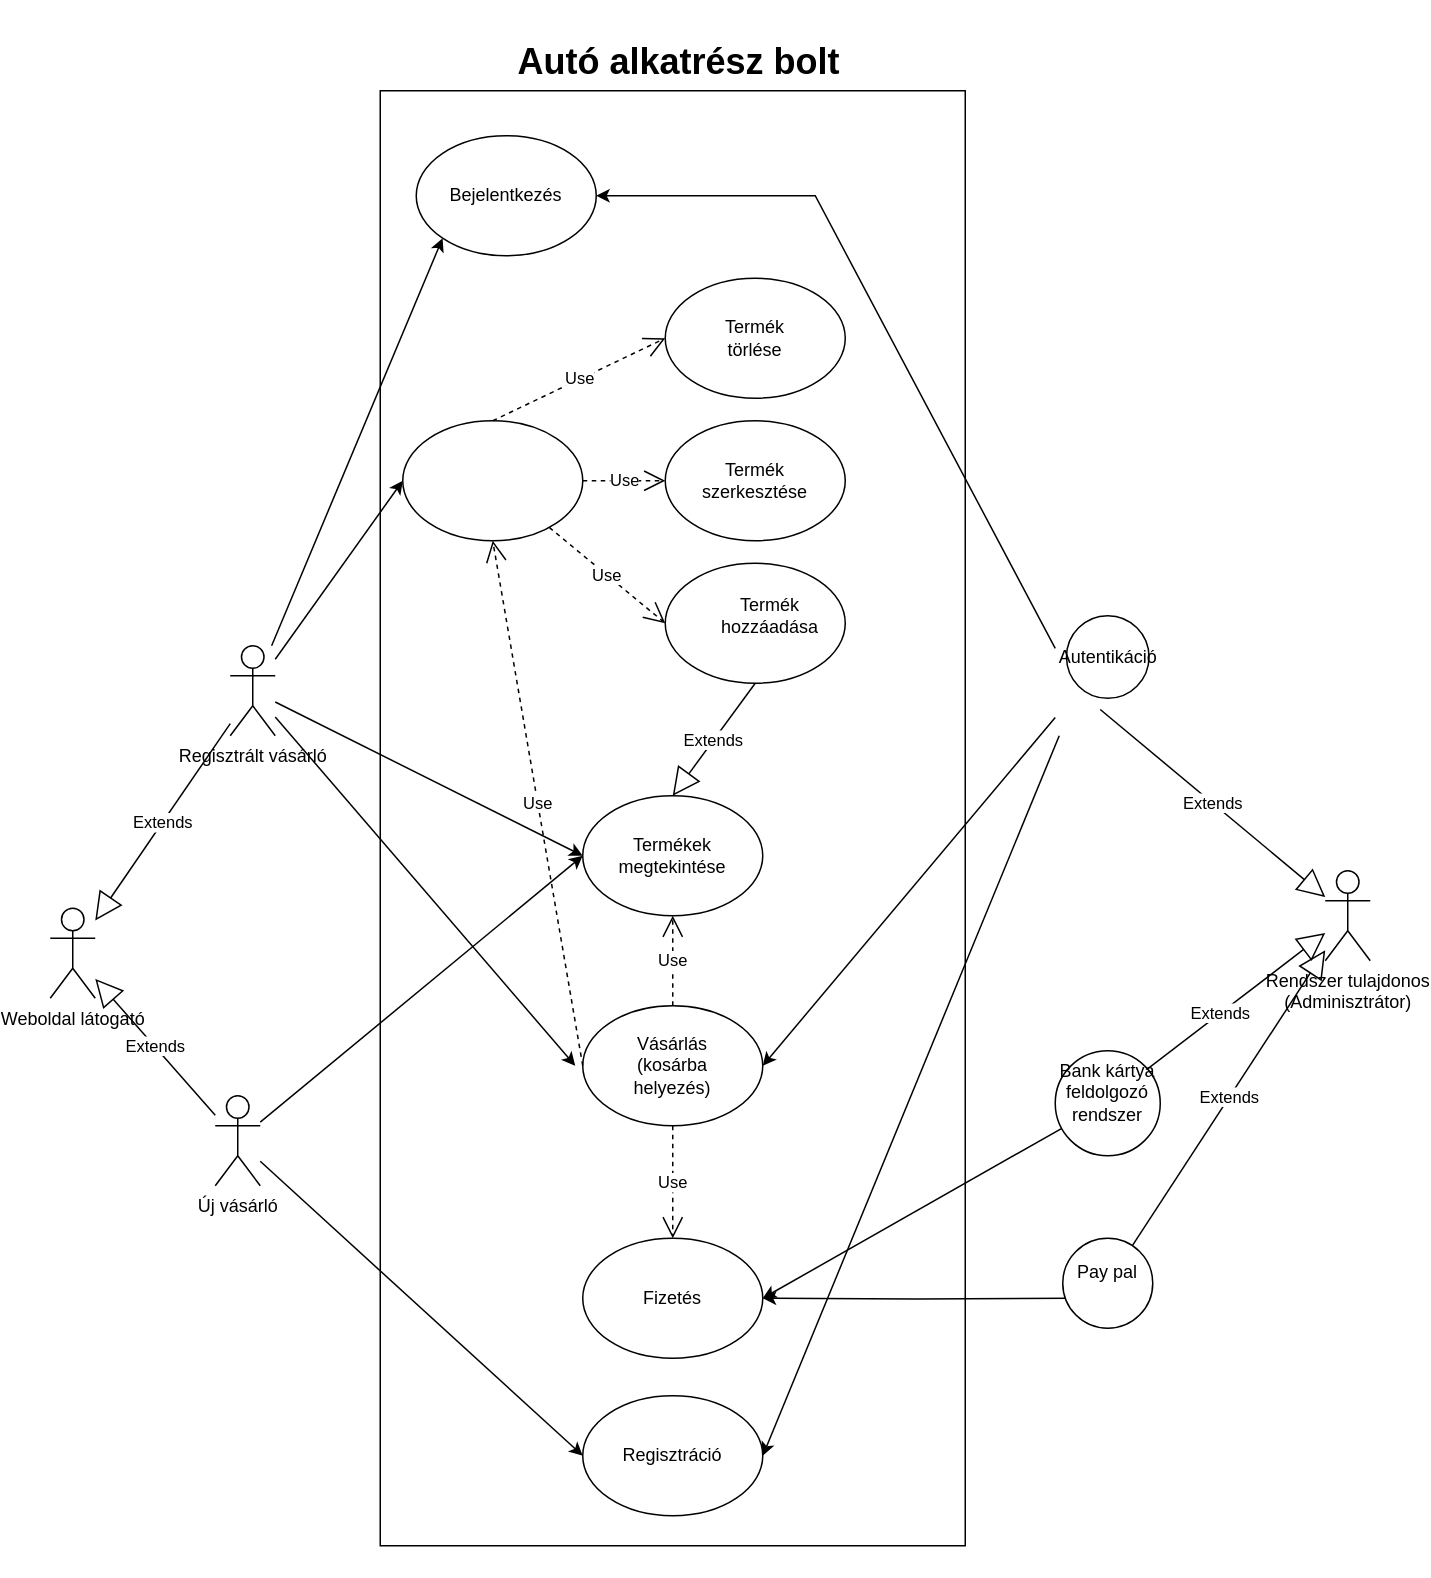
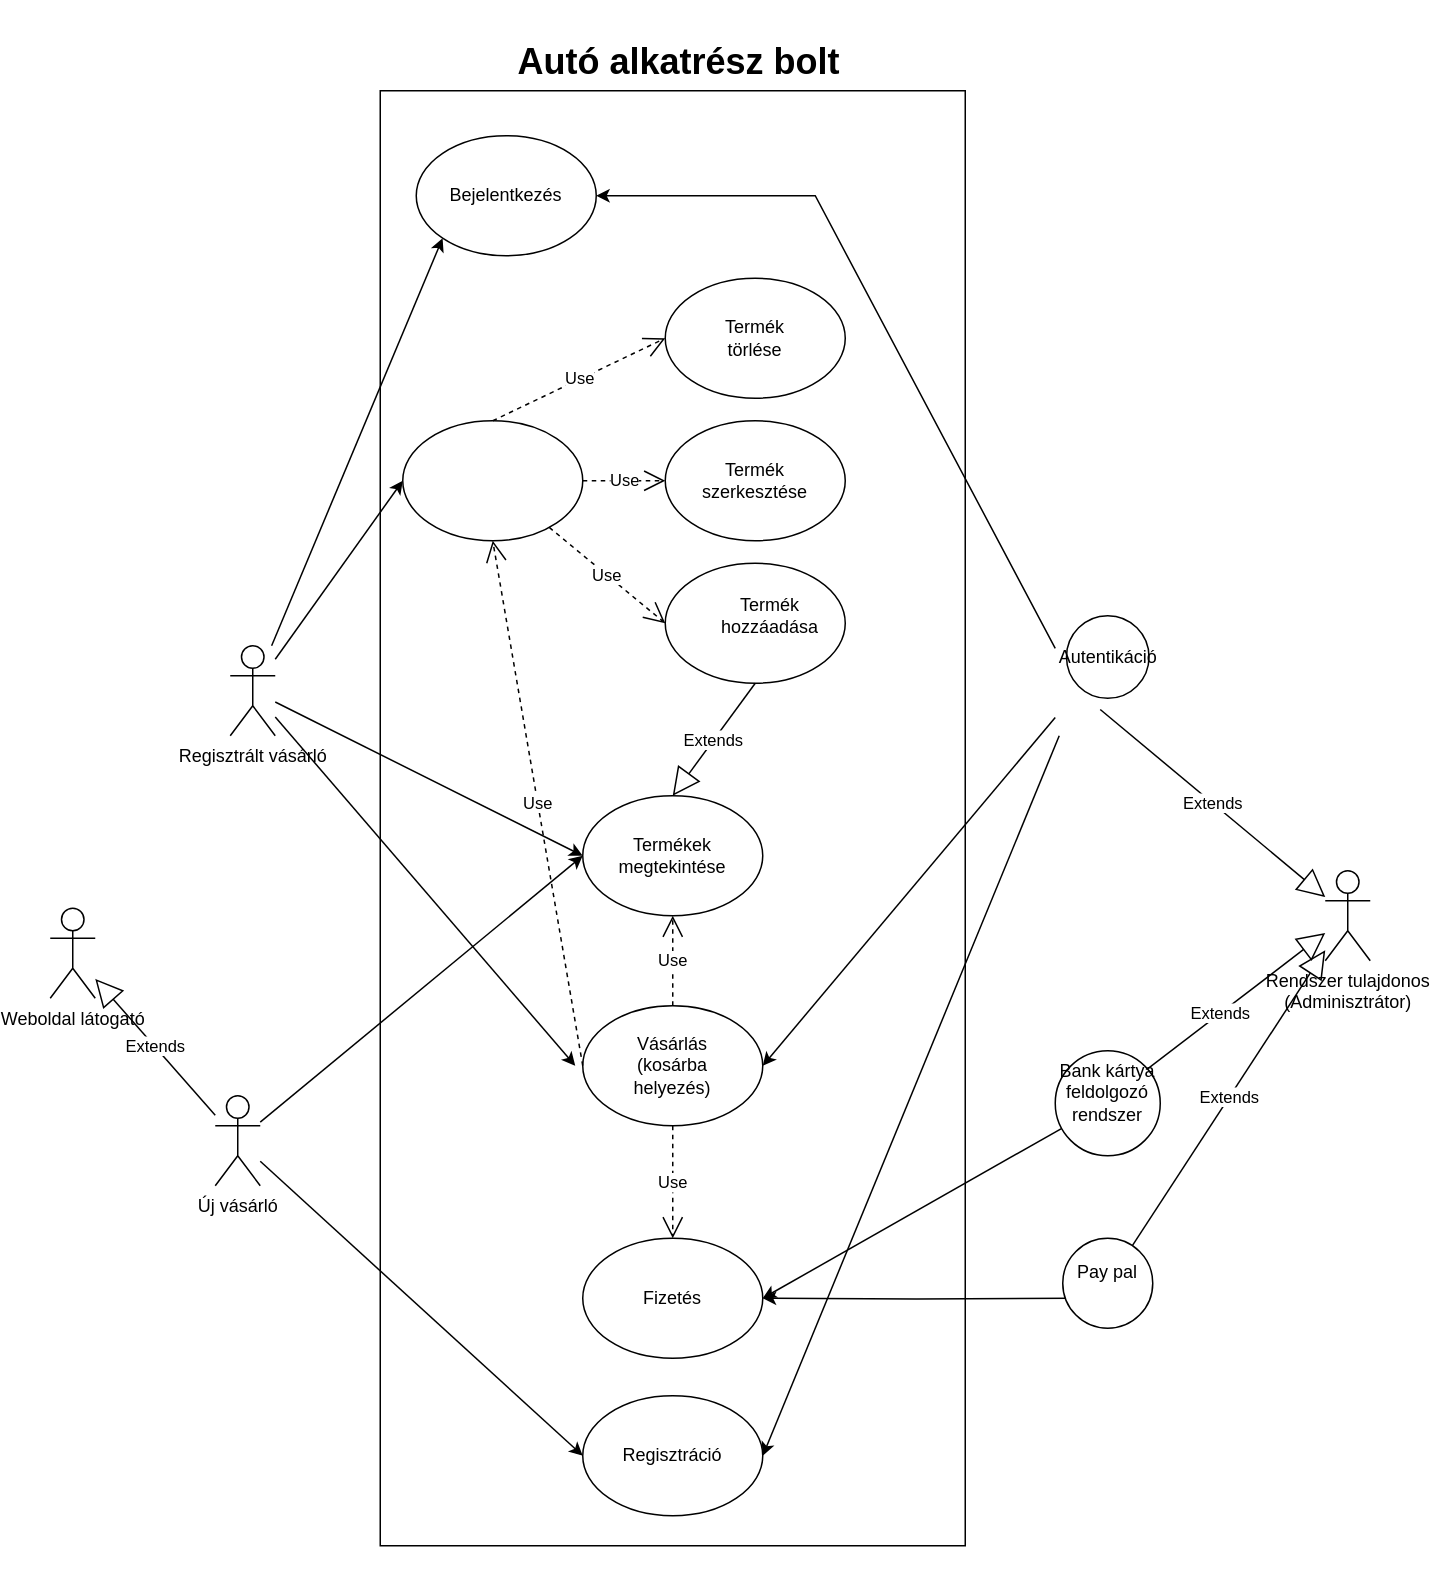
(171, 810) -> none
